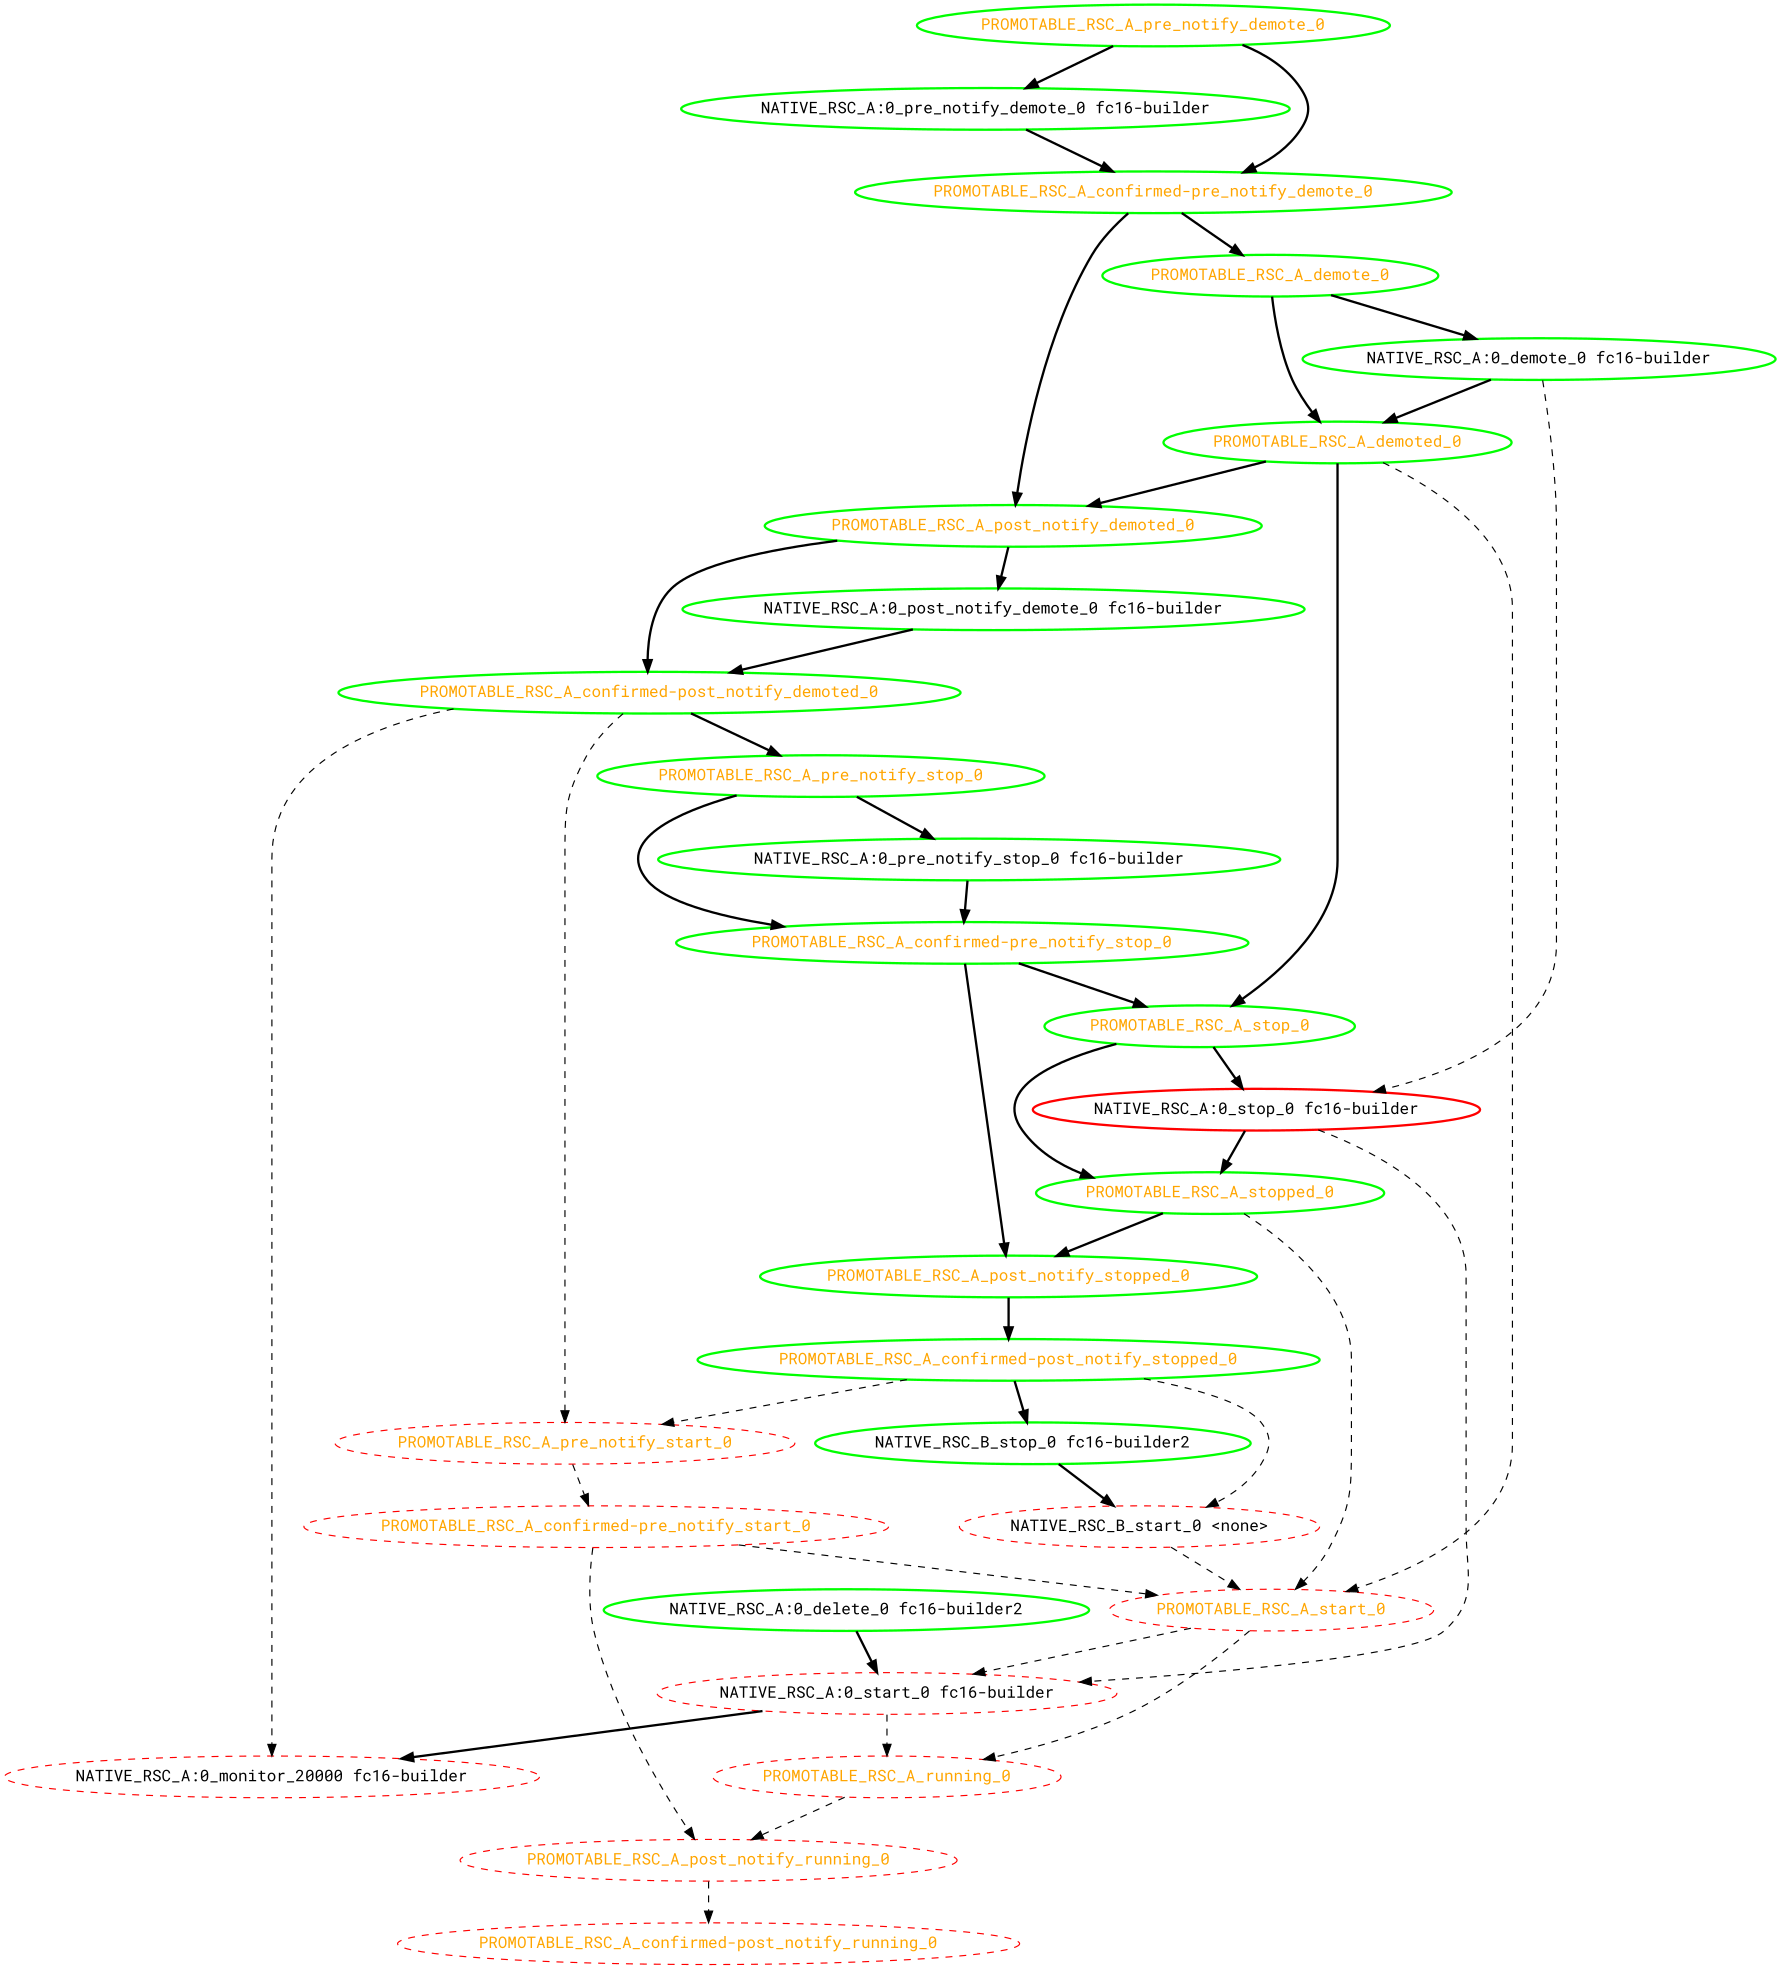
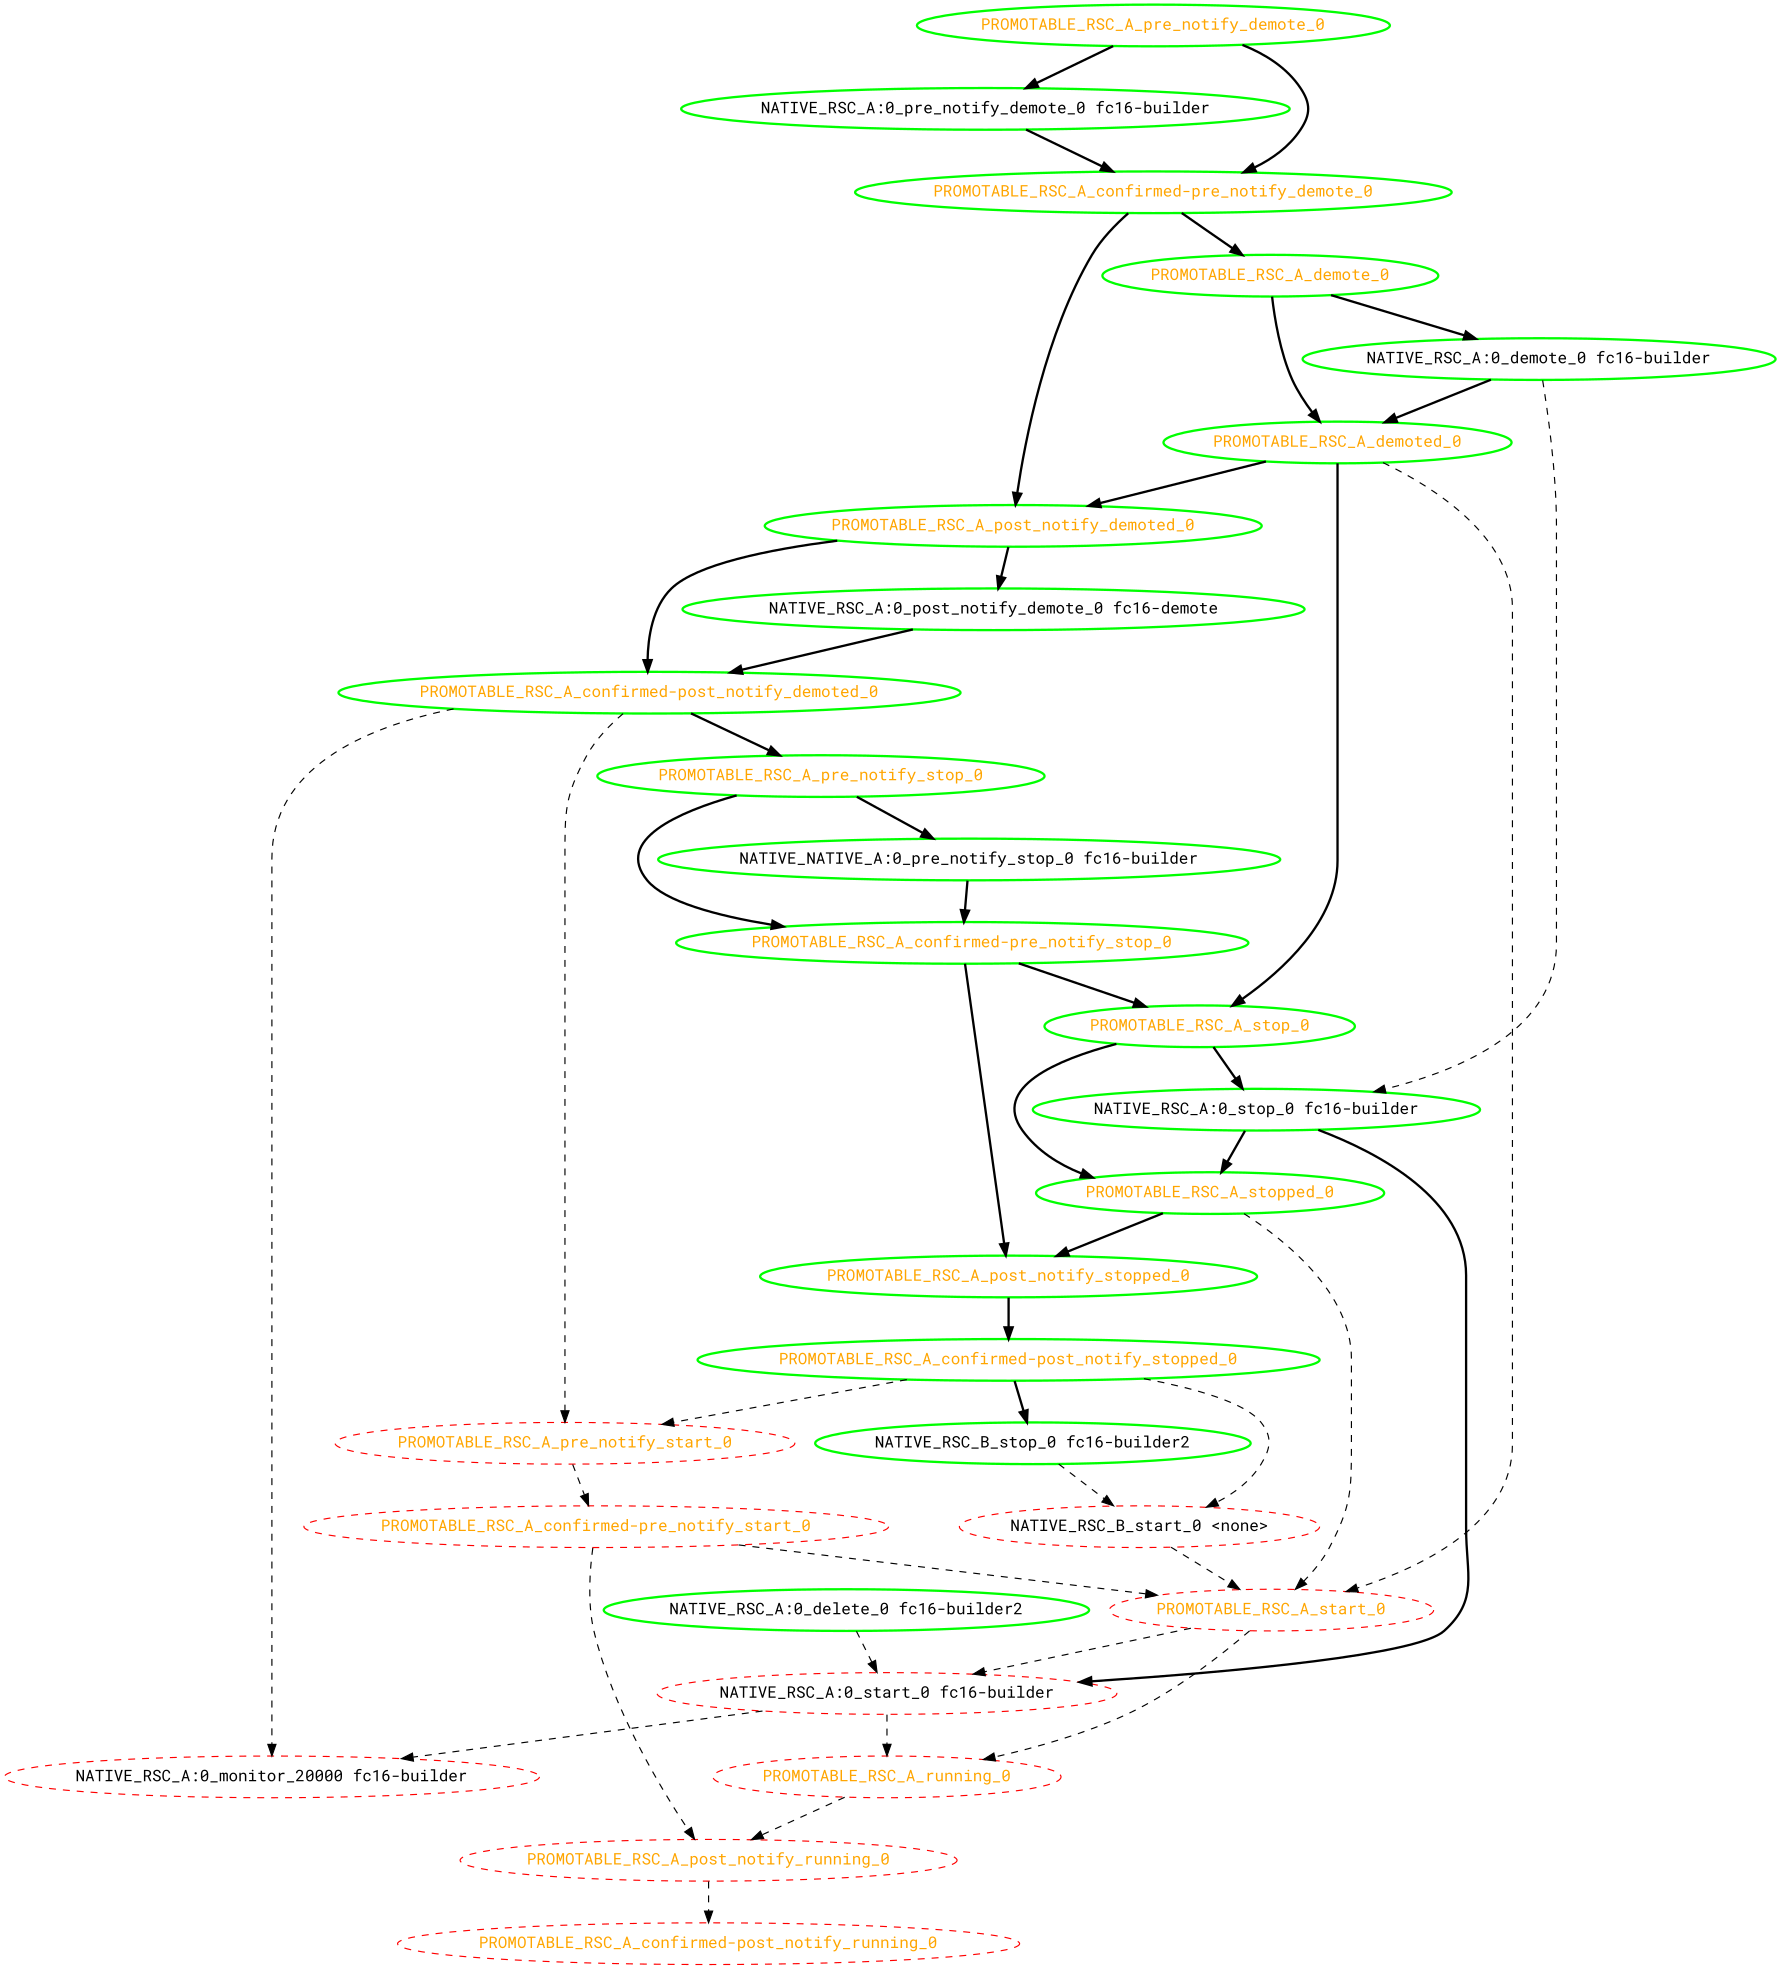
(994, 609) -> (994, 609)
(969, 859) -> (969, 859)
(1256, 1110) -> (1256, 1110)
(1081, 1481) -> (1081, 1481)
(1466, 1502) -> (1466, 1502)
(864, 1647) -> (864, 1647)
(588, 1734) -> (588, 1734)
